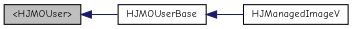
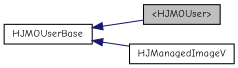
(105, 15) -> (123, 23)
